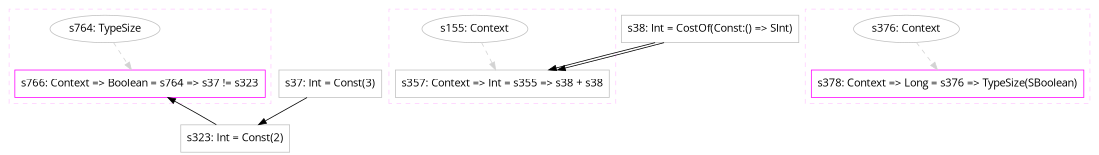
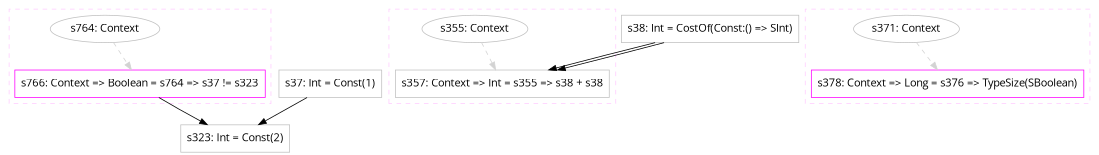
(105, 29) -> (105, 29)
(475, 29) -> (475, 29)
(906, 29) -> (906, 29)
(330, 84) -> (330, 84)
(196, 113) -> (180, 109)
